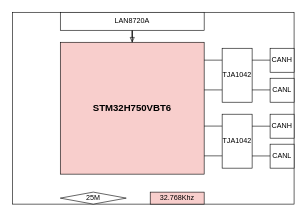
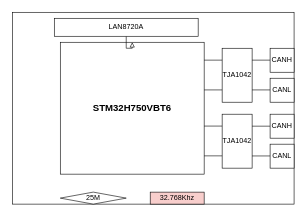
(132, 21) -> (126, 27)
(132, 108) -> (132, 108)
